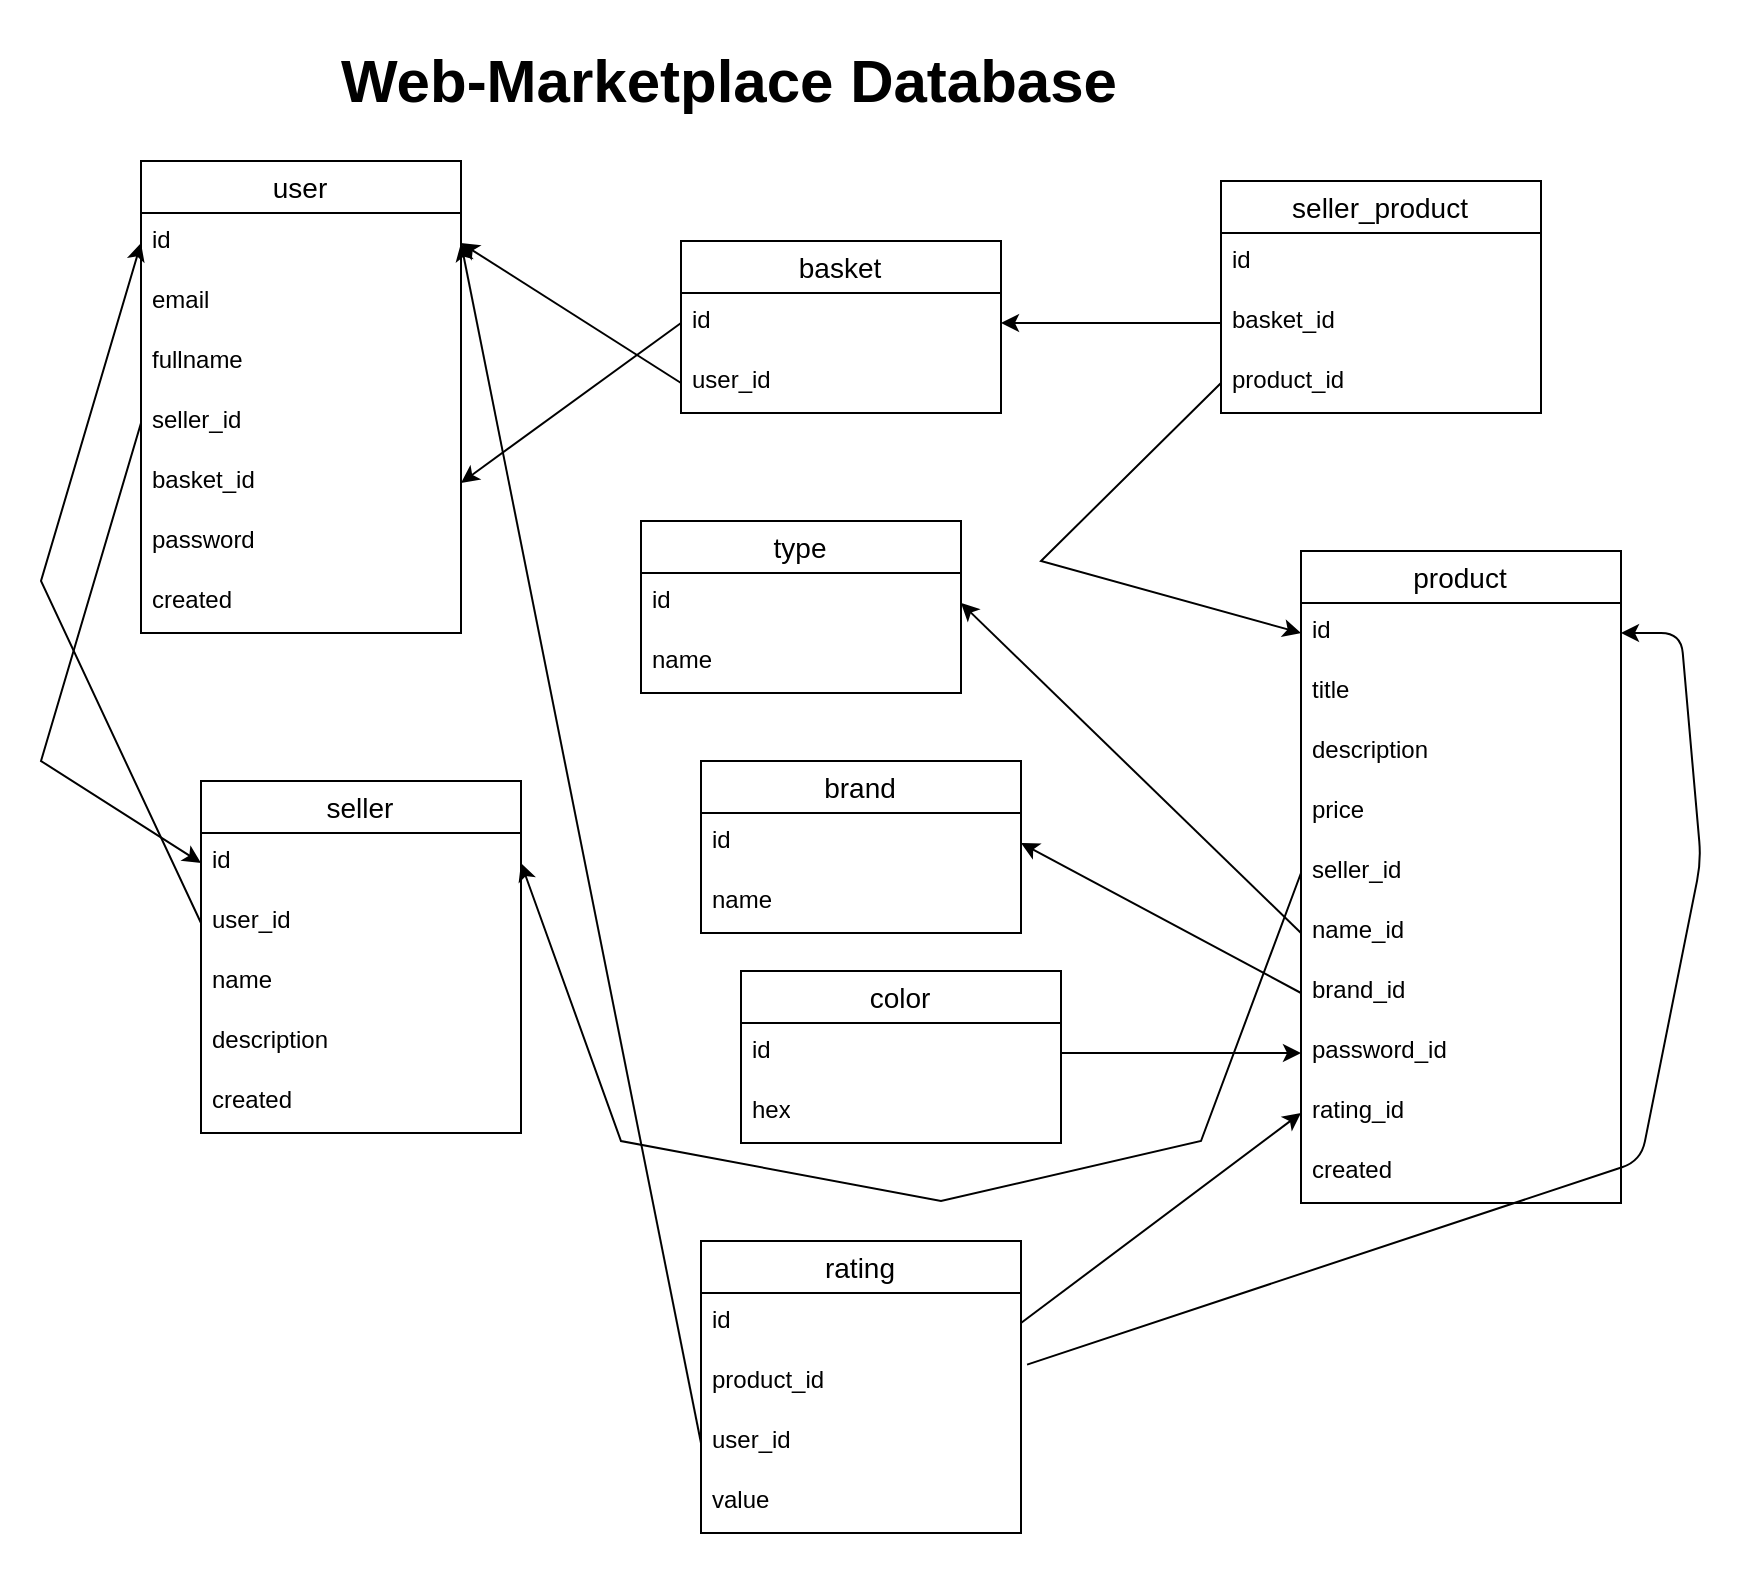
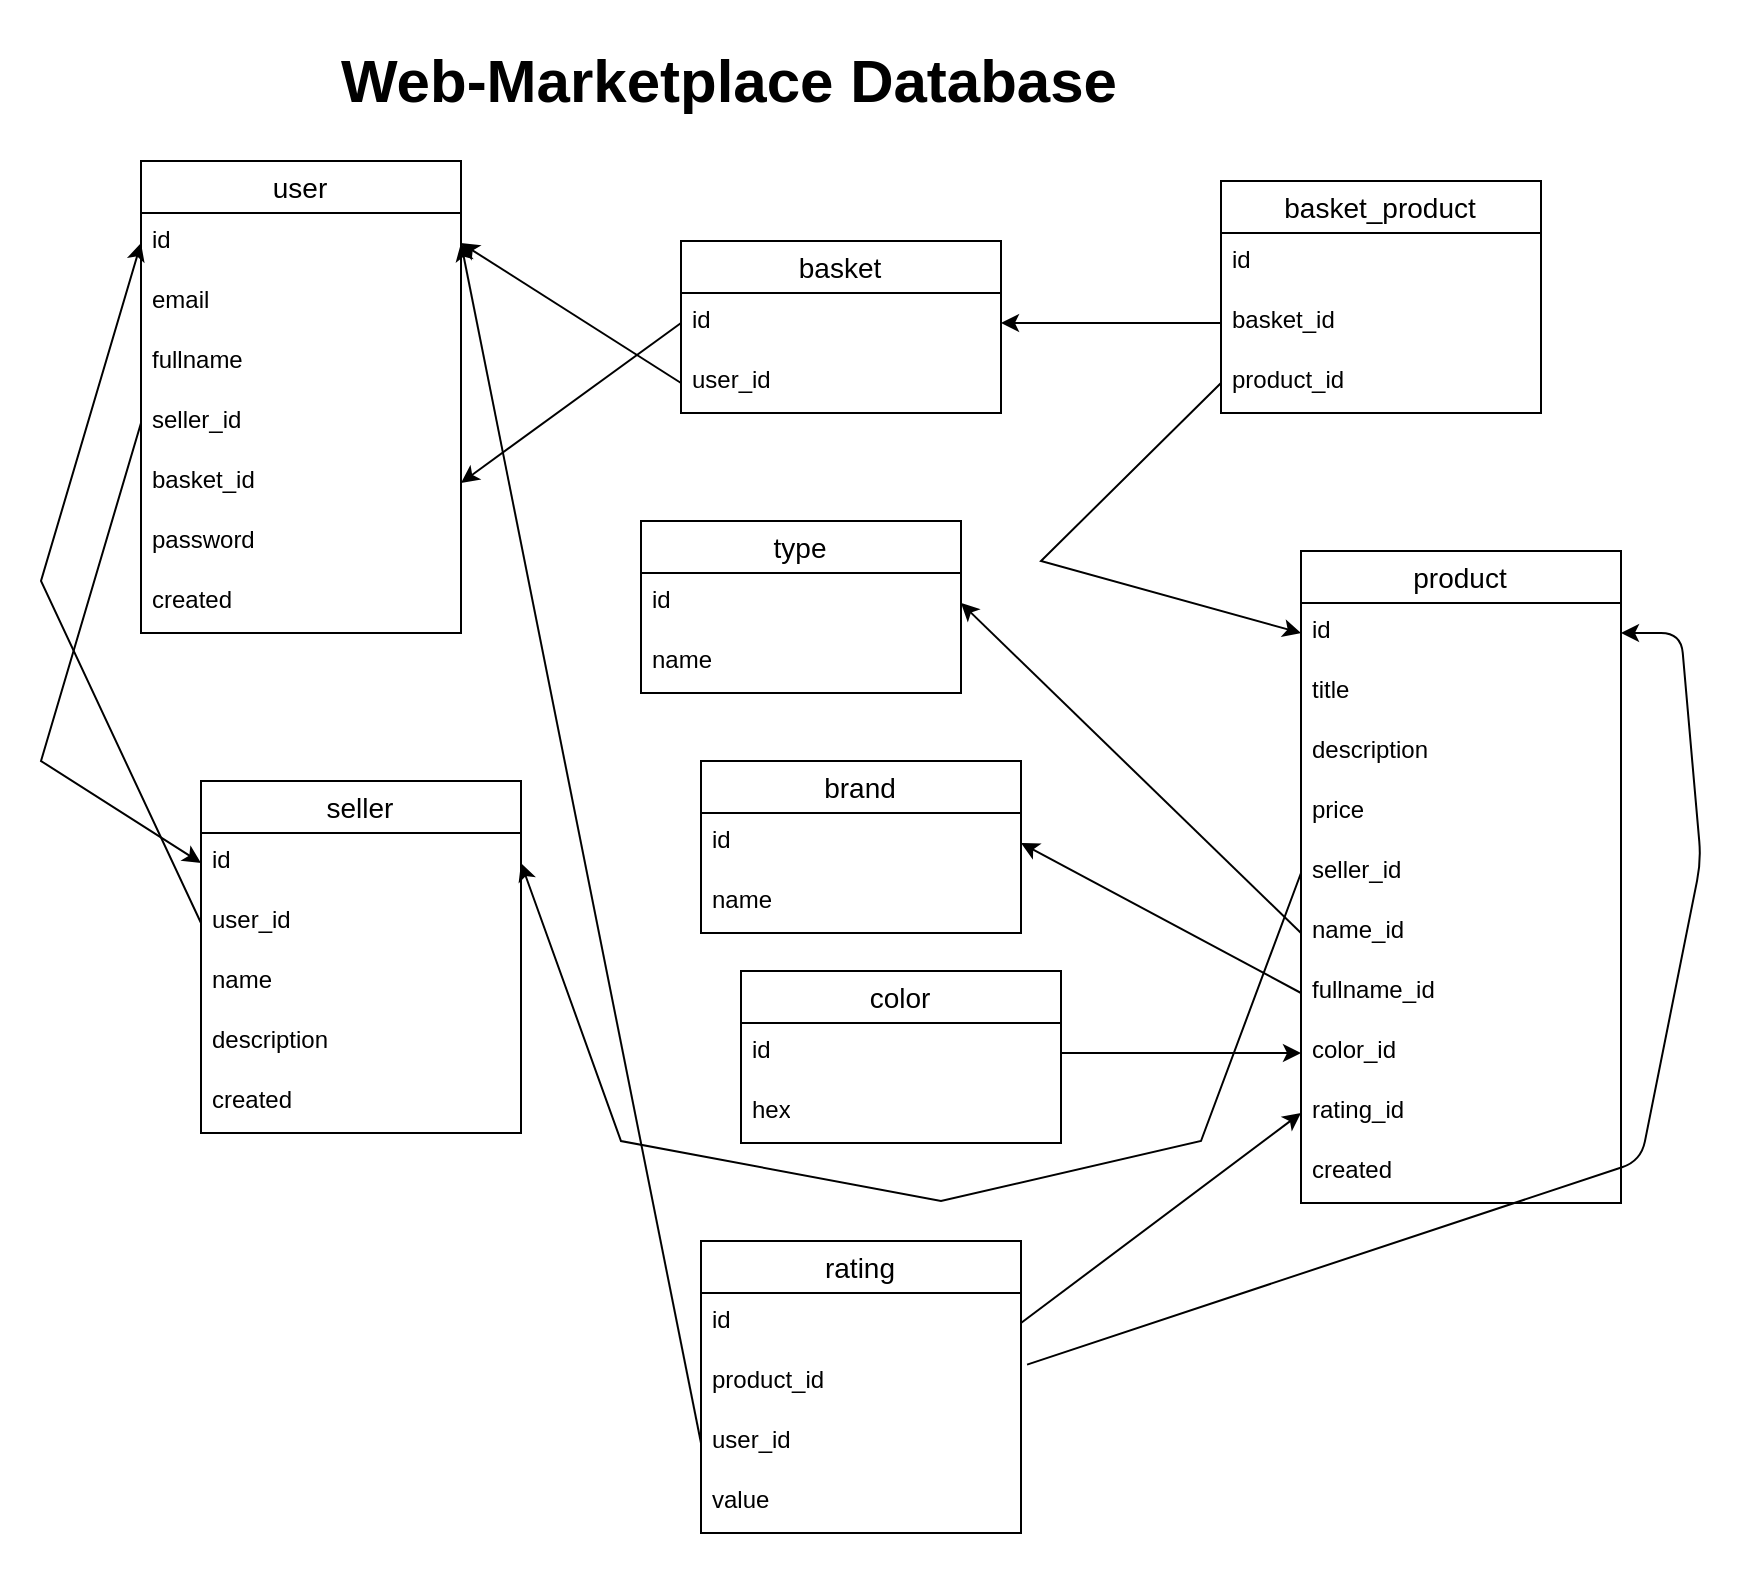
(1380, 209) -> (1380, 209)
(1364, 991) -> (1378, 991)
(1384, 1051) -> (1361, 1051)
